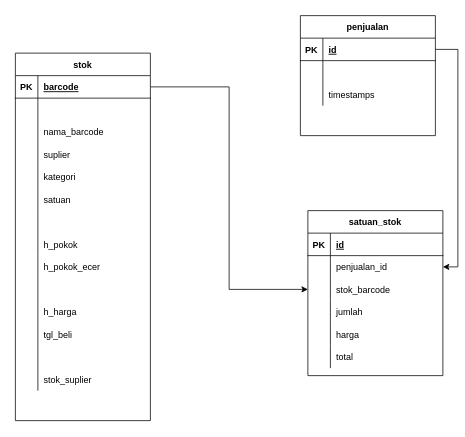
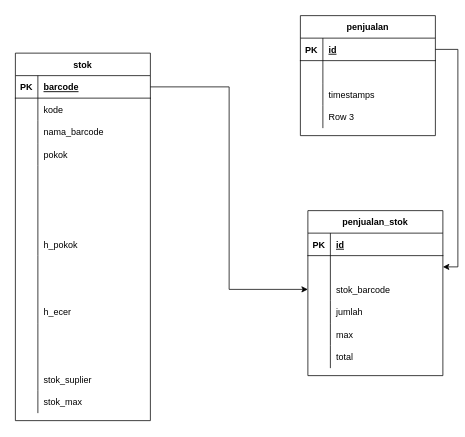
none -> (94, 109)
none -> (379, 117)
(59, 155) -> (56, 155)
(94, 177) -> none
(94, 199) -> none
(375, 222) -> (375, 222)
(94, 267) -> none
(387, 267) -> none
(61, 312) -> (59, 312)
(94, 334) -> none
(349, 335) -> (344, 335)
none -> (94, 402)
